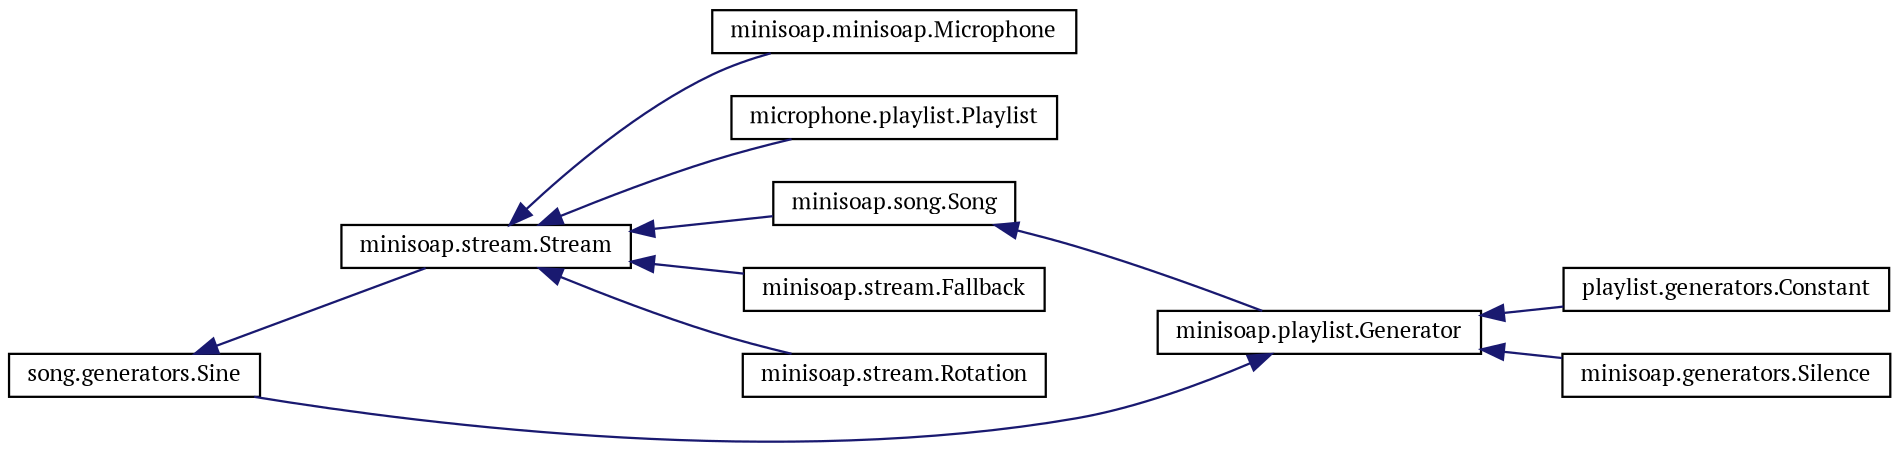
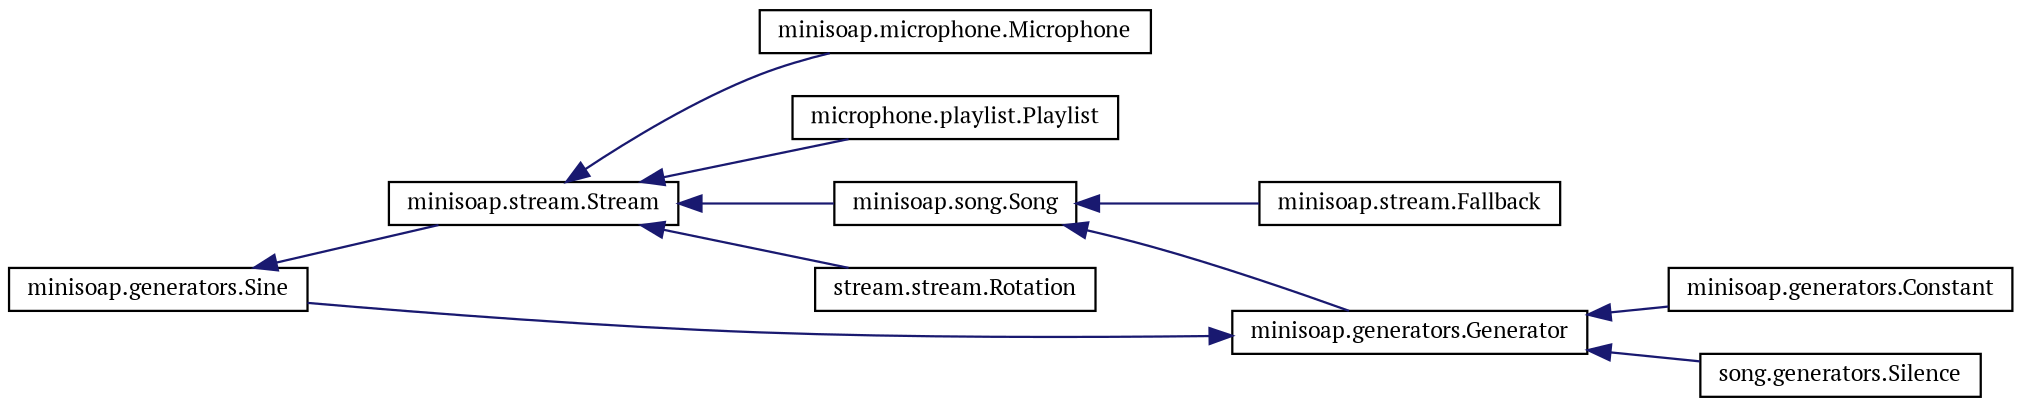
(894, 32) -> (955, 32)
(699, 269) -> (1179, 204)
(1726, 289) -> (1841, 289)
(1319, 332) -> (1410, 332)
(135, 375) -> (158, 289)
(894, 375) -> (955, 289)
(1726, 375) -> (1841, 375)
